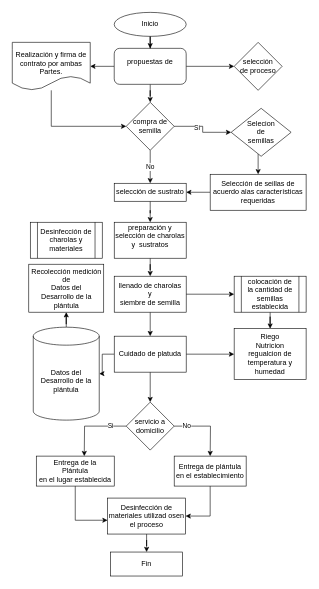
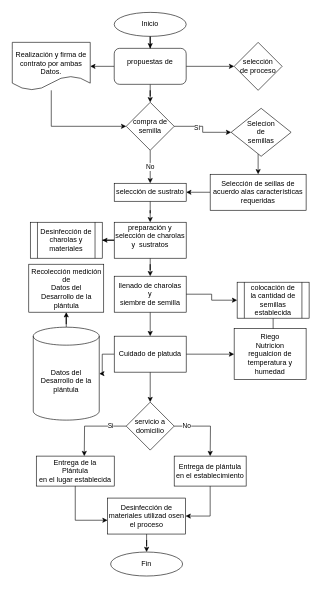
(51, 59) -> (51, 59)
none -> (106, 240)
(270, 294) -> (273, 300)
(147, 564) -> (147, 564)
